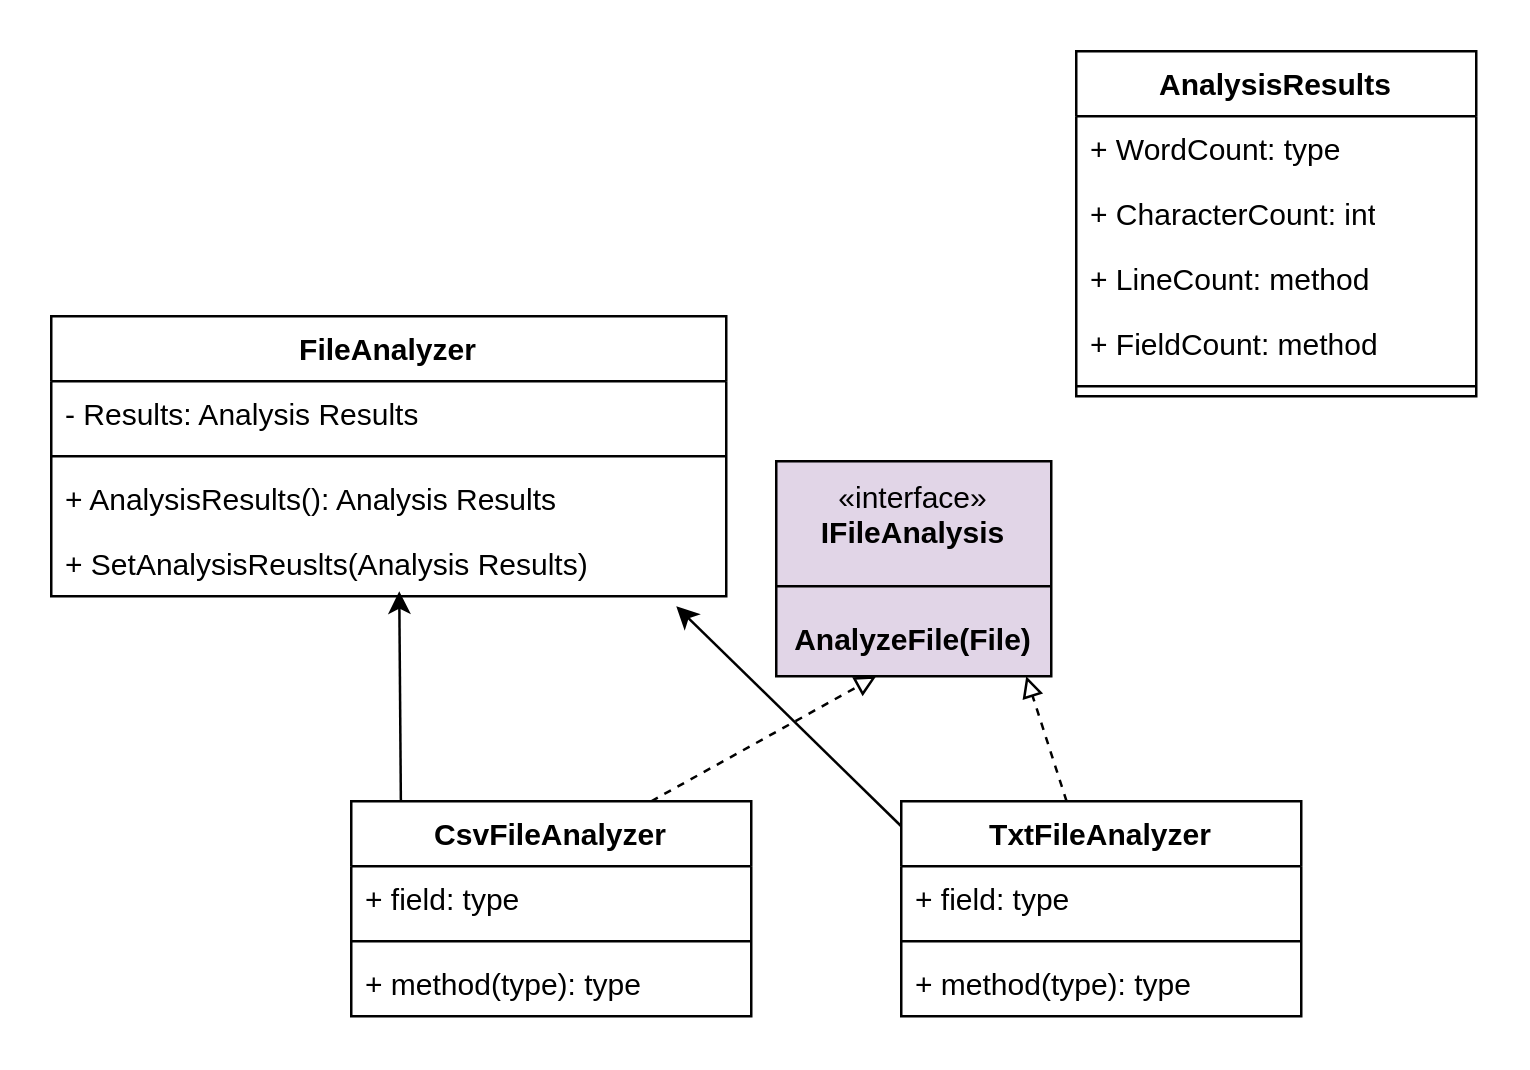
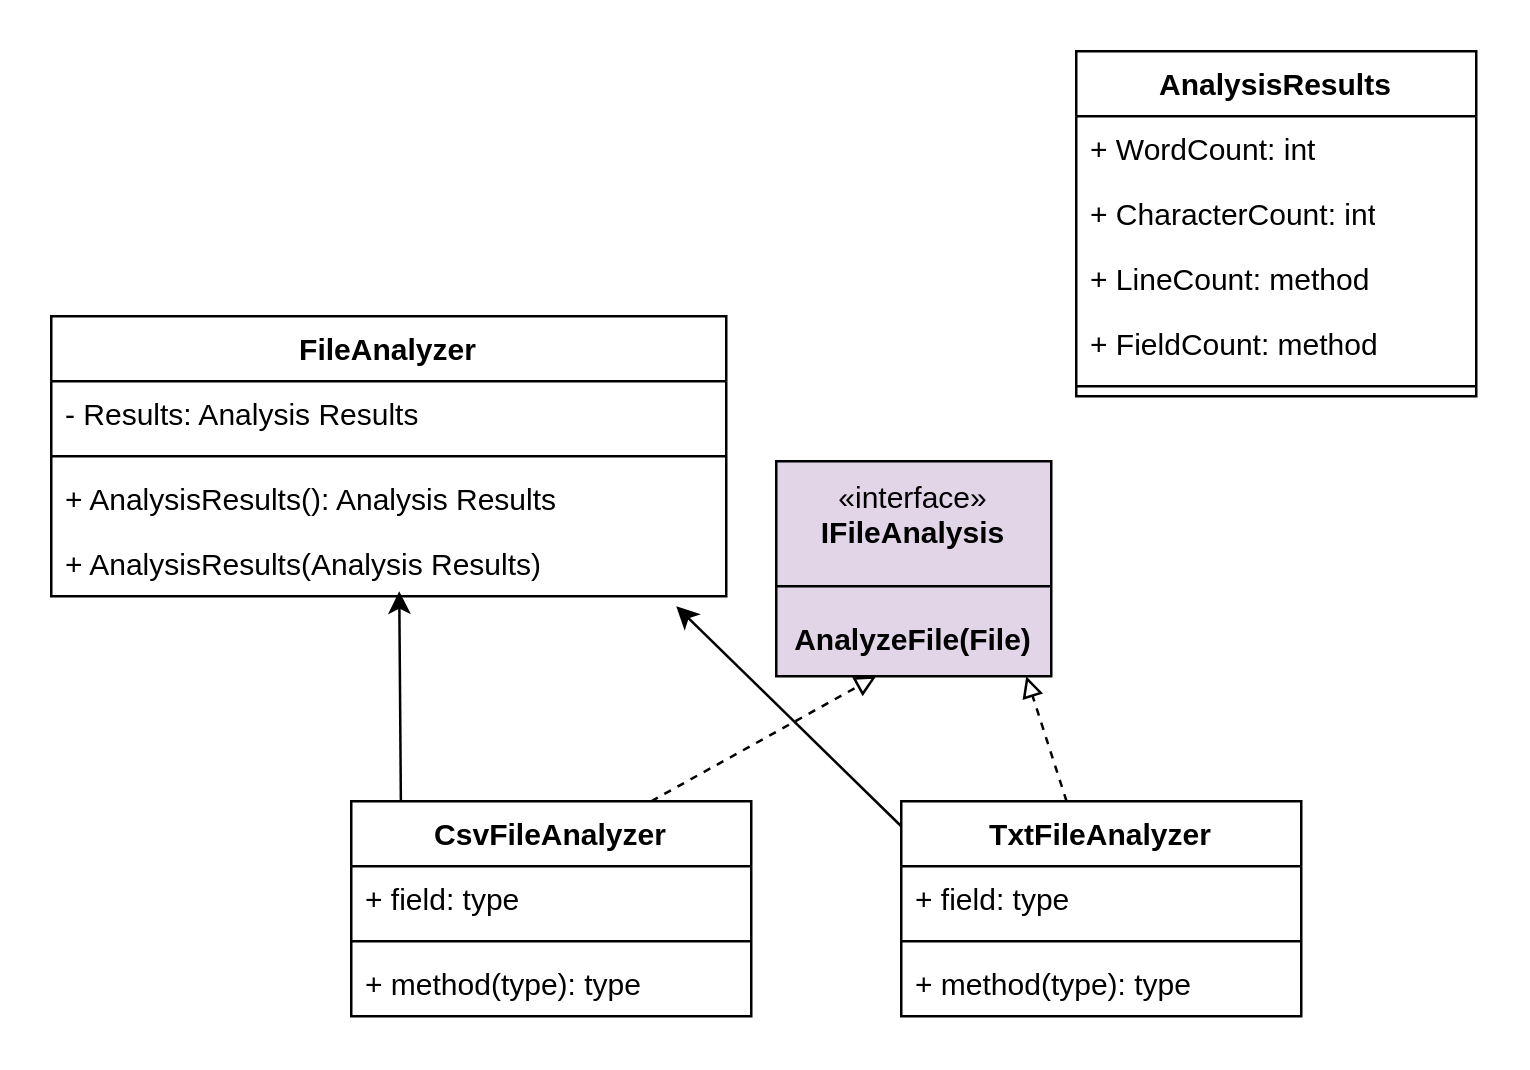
(1222, 152) -> (1210, 152)
(354, 567) -> (329, 567)
